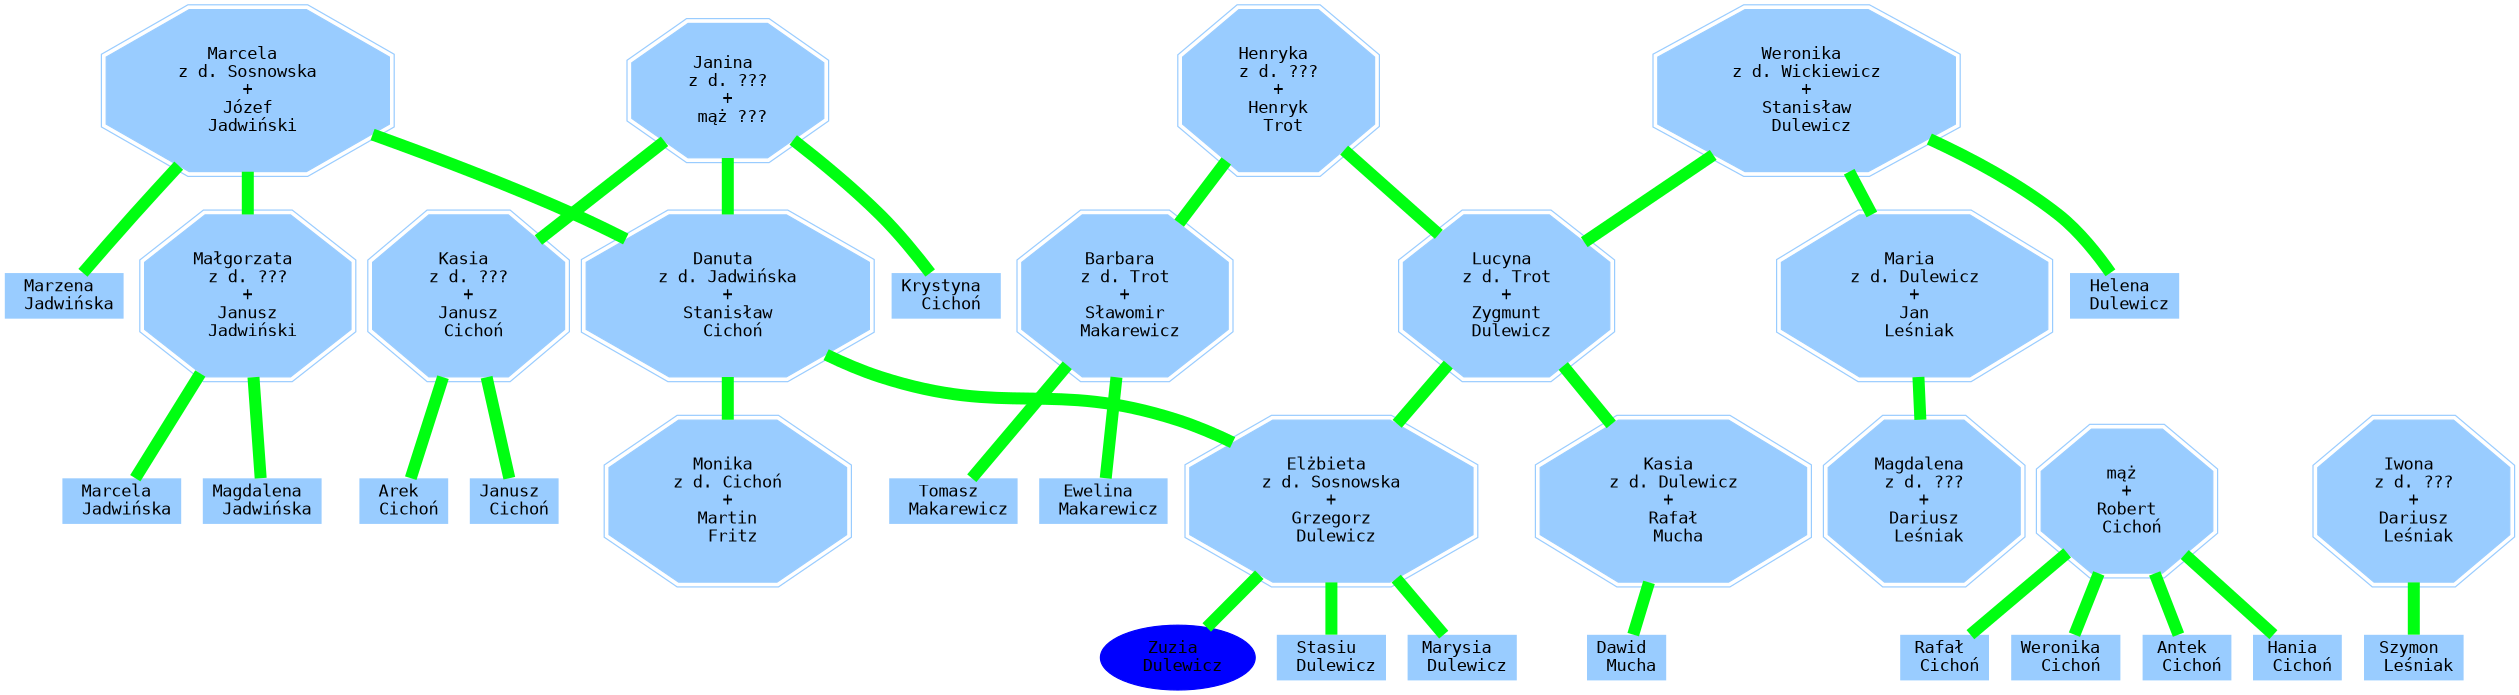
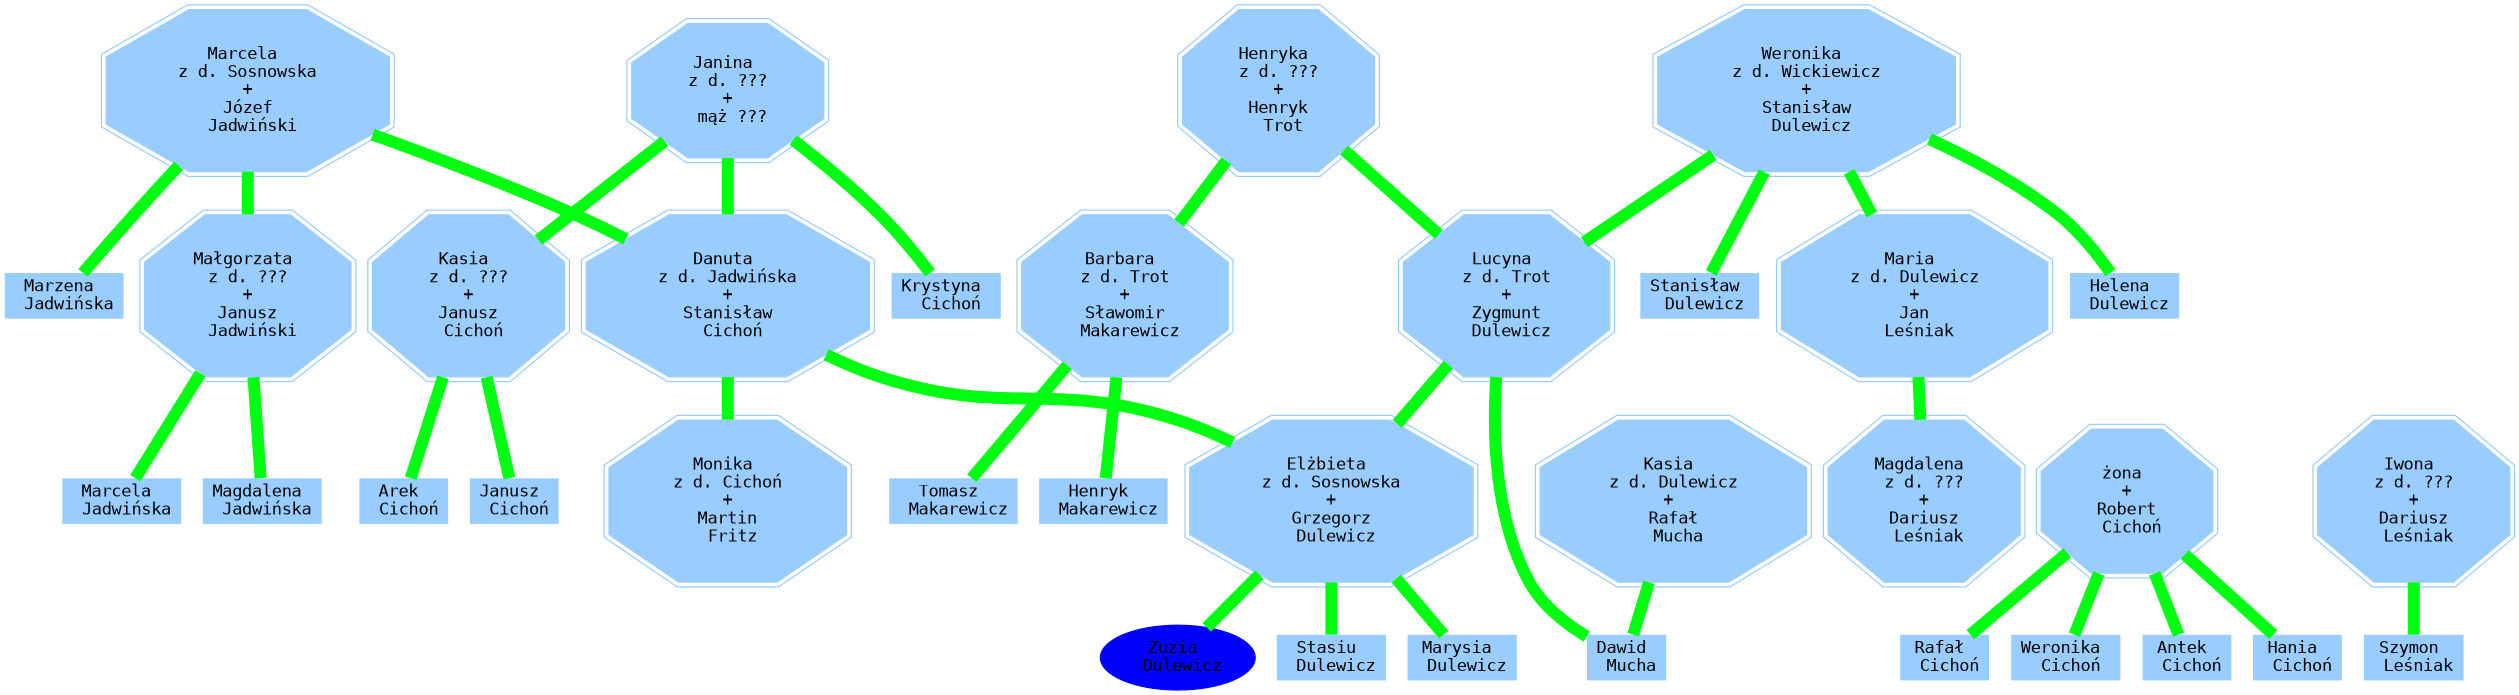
none -> (1700, 296)
(1587, 395) -> (1507, 521)
(1103, 501) -> (1103, 501)
(2127, 501) -> (2127, 501)
